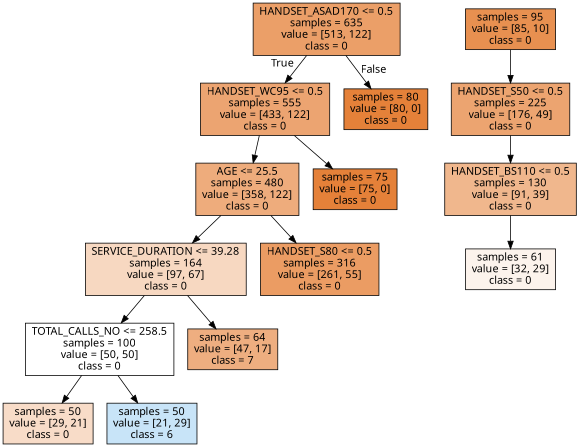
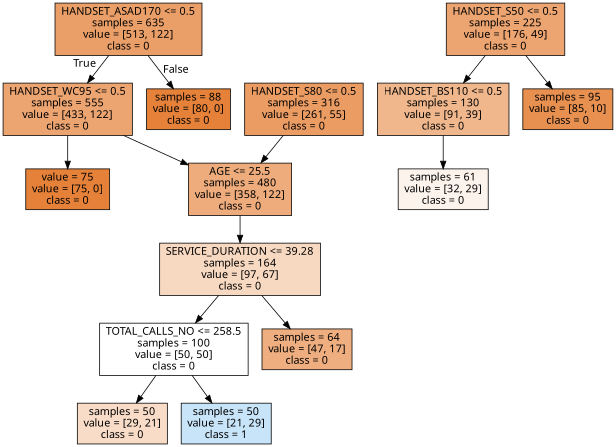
(511, 63) -> (537, 69)
(386, 109) -> (189, 109)
(355, 189) -> (68, 189)
(281, 226) -> (275, 146)
(233, 349) -> (307, 349)
(152, 424) -> (226, 424)
